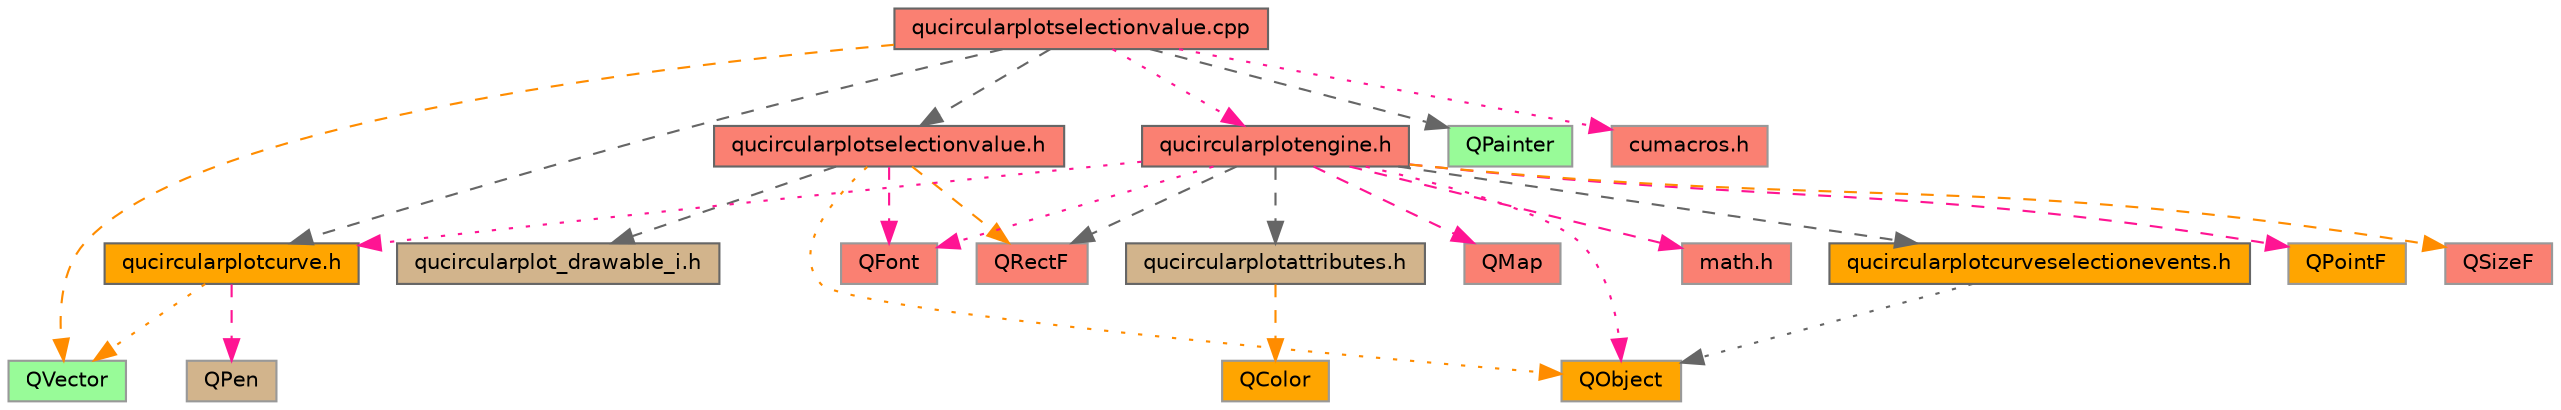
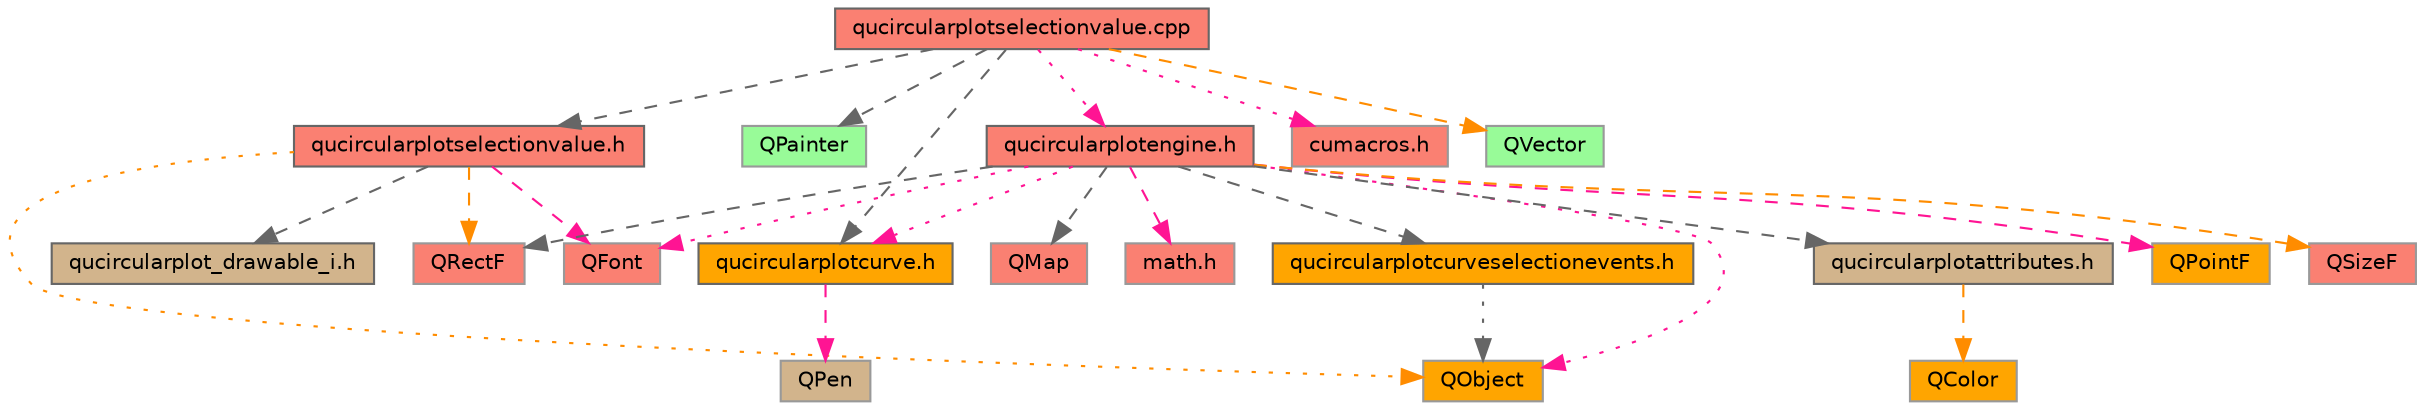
(1384, 200) -> (1086, 196)
(159, 316) -> none
